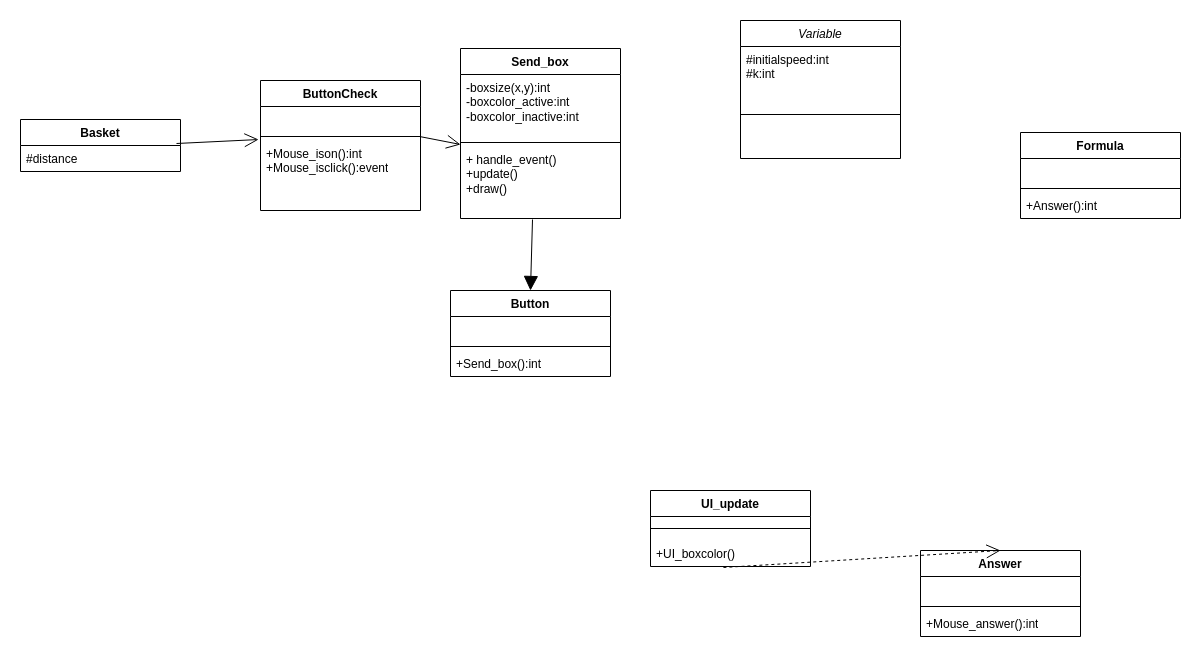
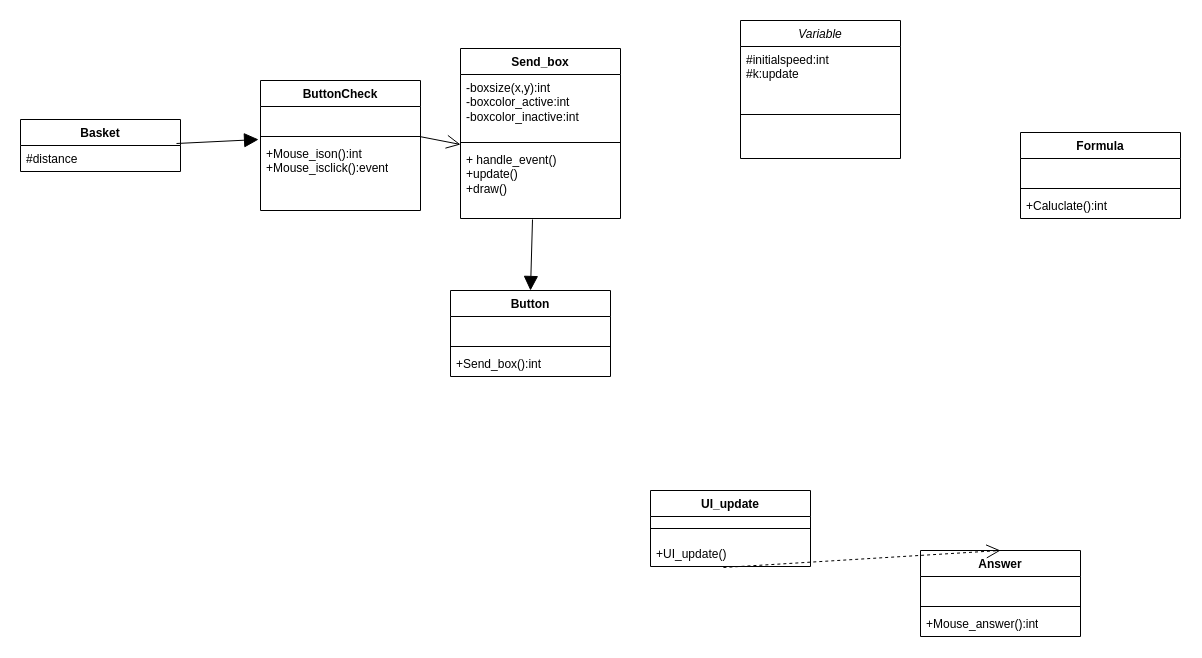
(794, 60) -> (794, 60)
(249, 140) -> (243, 140)
(1067, 207) -> (1074, 207)
(702, 555) -> (697, 555)
